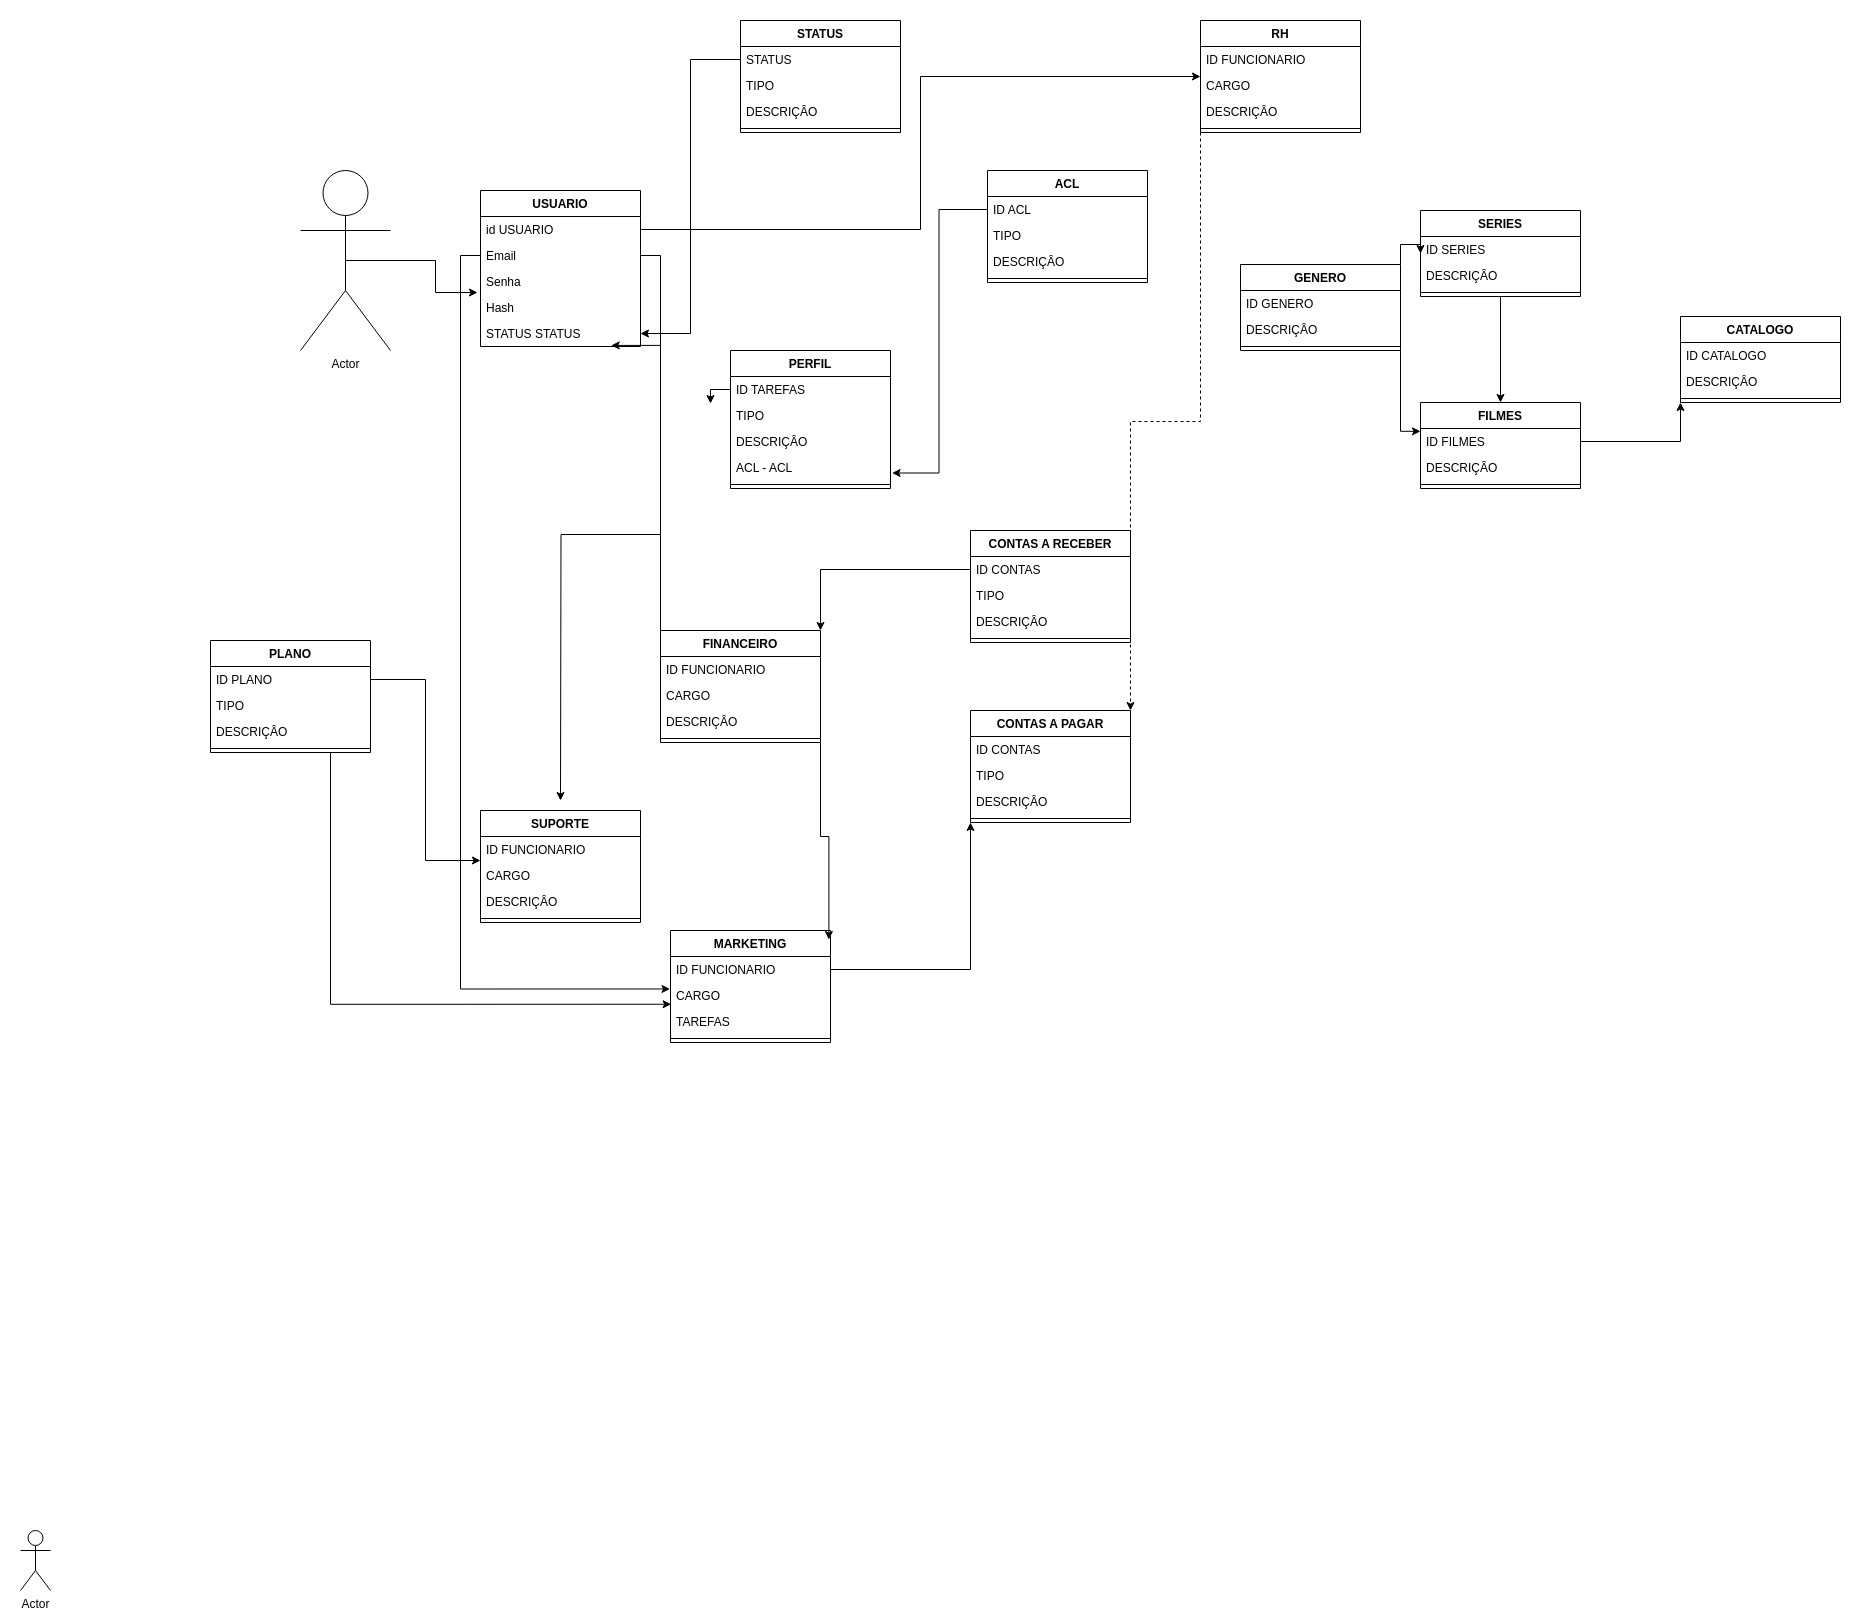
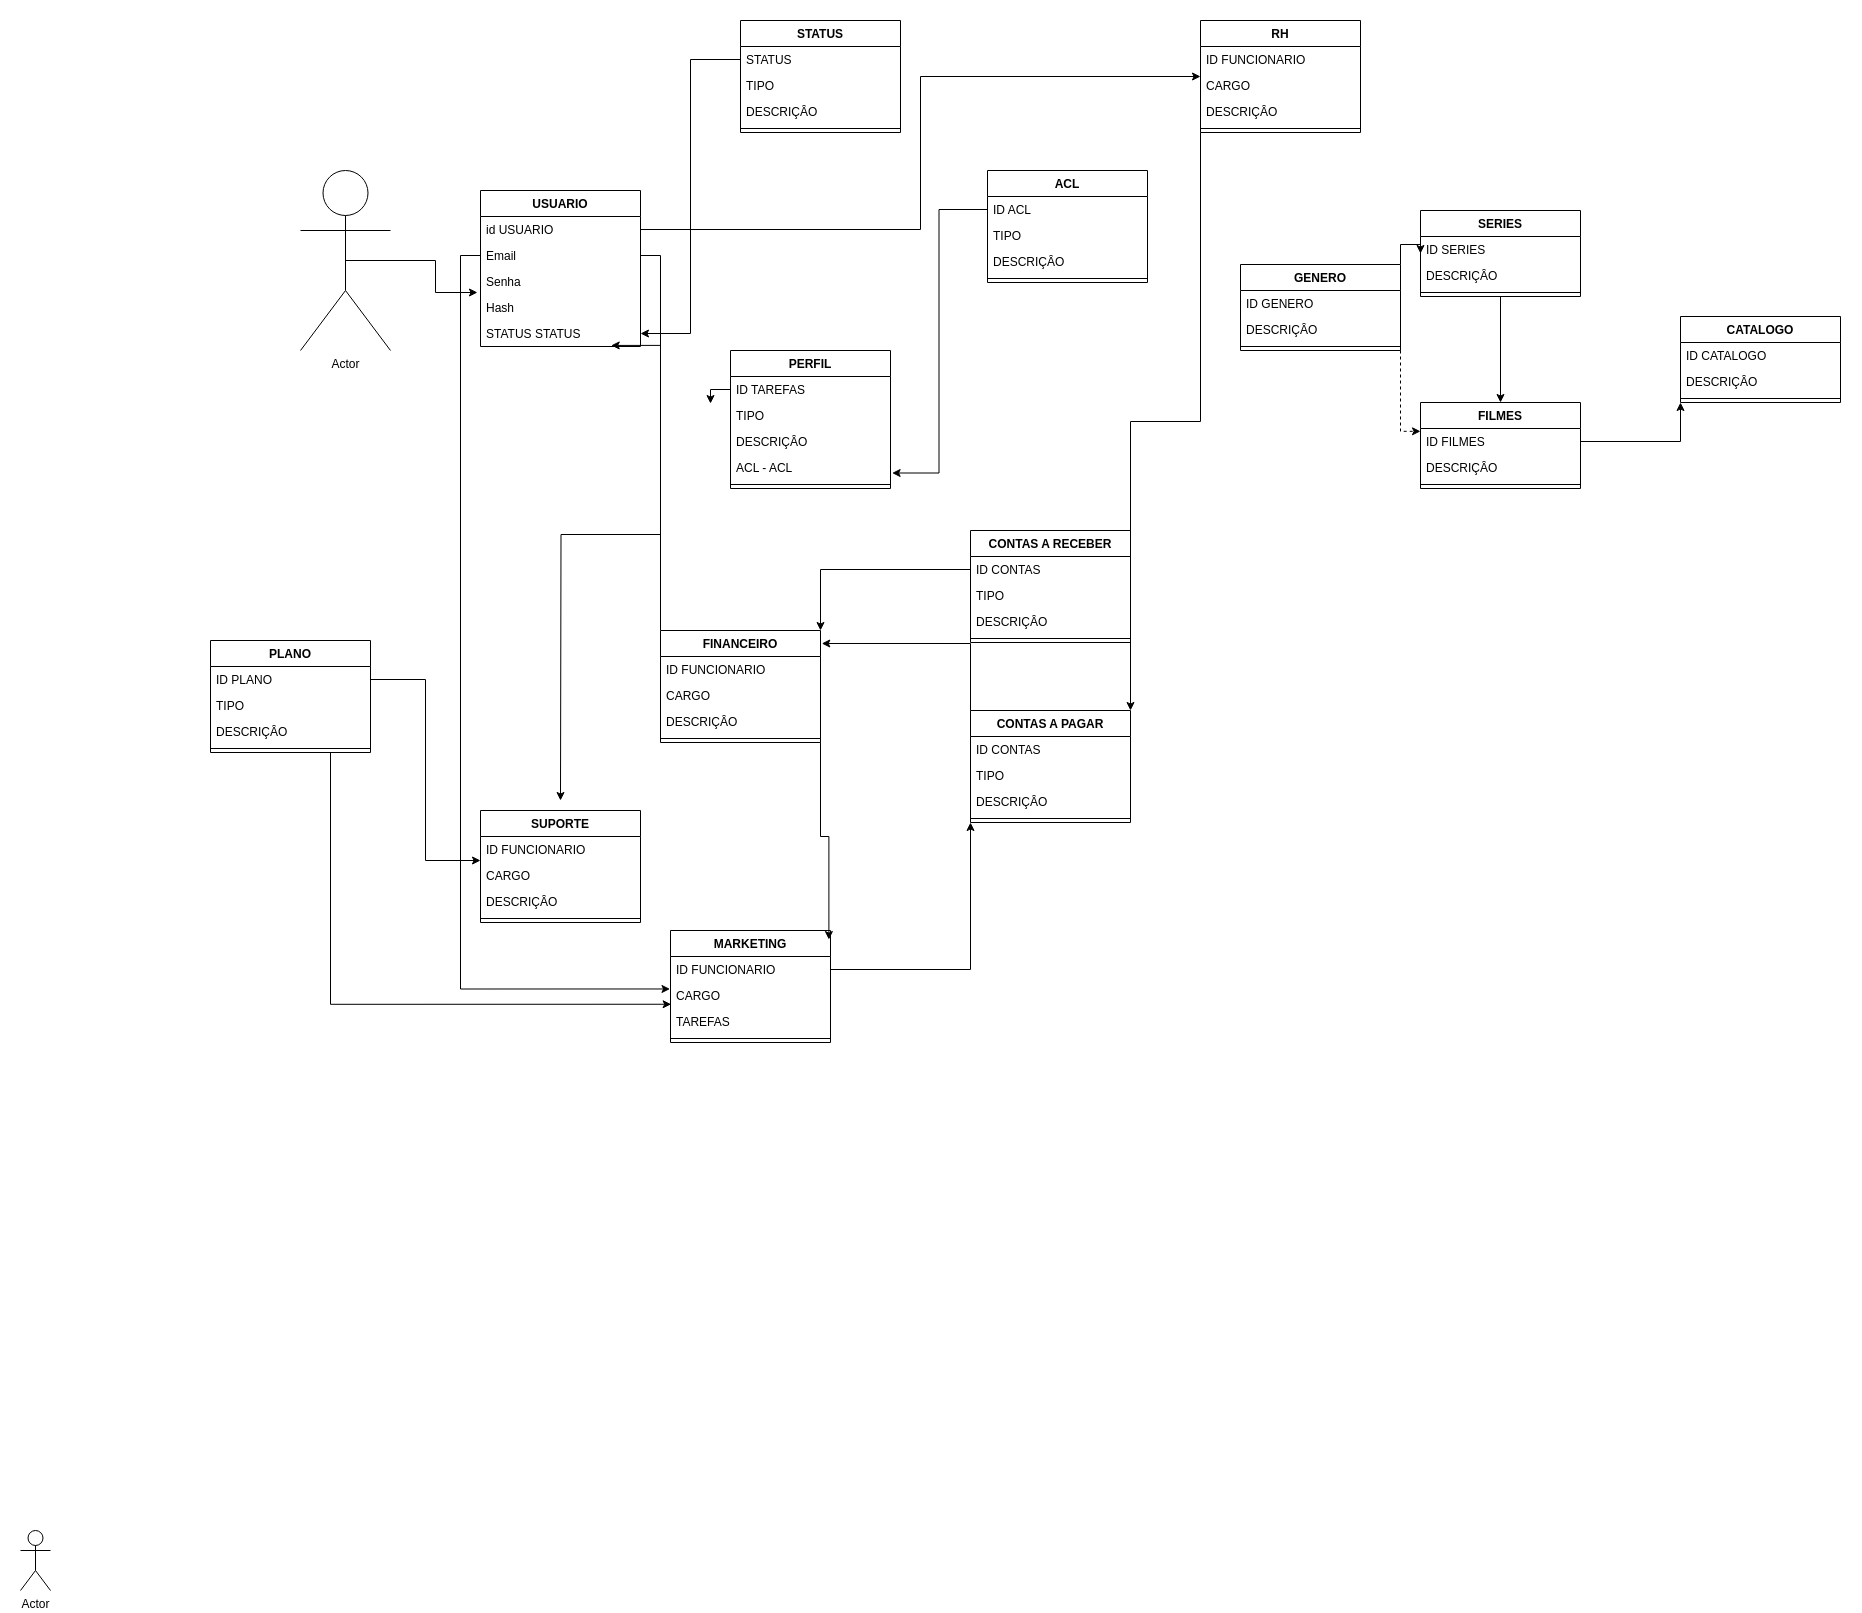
(1201, 367) -> (1201, 367)
(1401, 396) -> (1401, 396)
none -> (933, 643)
